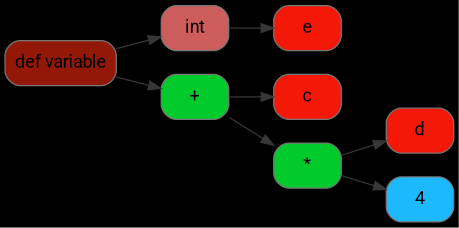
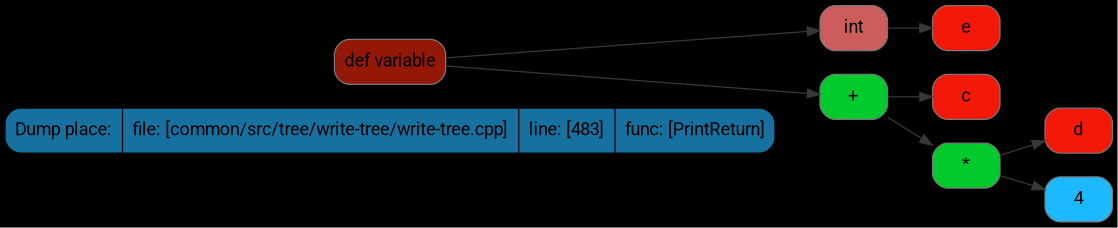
none -> (390, 131)
